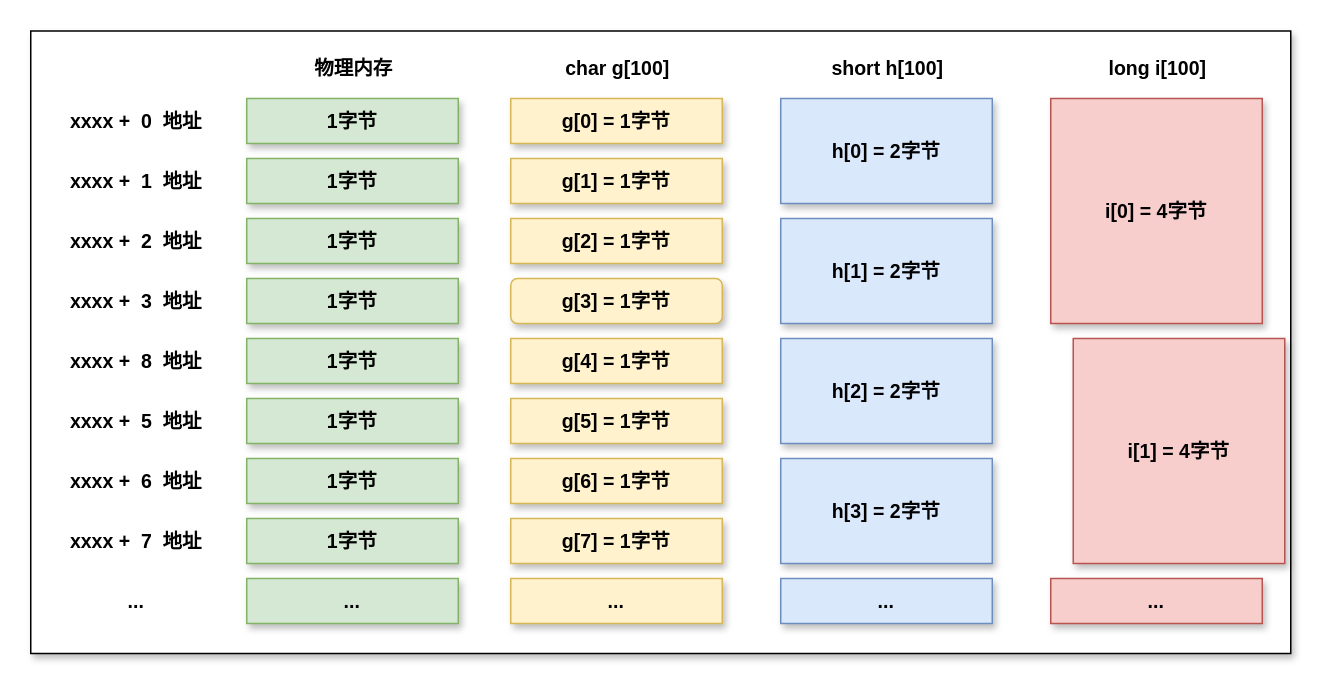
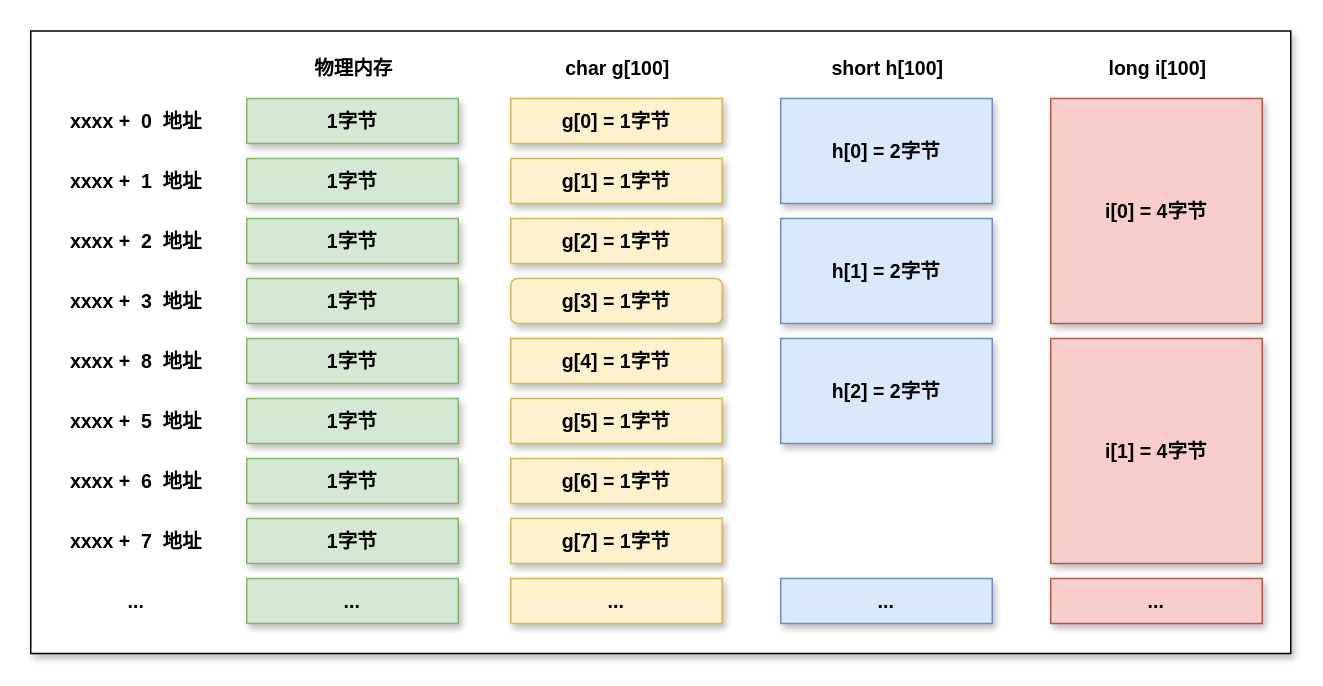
(1179, 451) -> (1157, 451)
(887, 511) -> none
